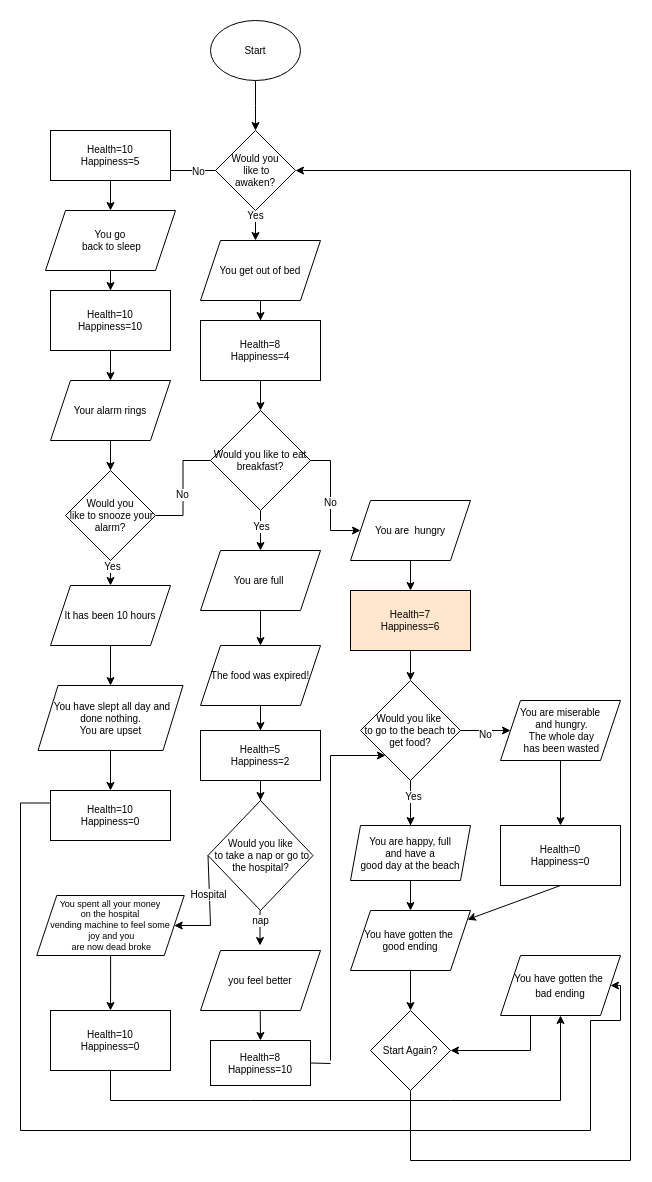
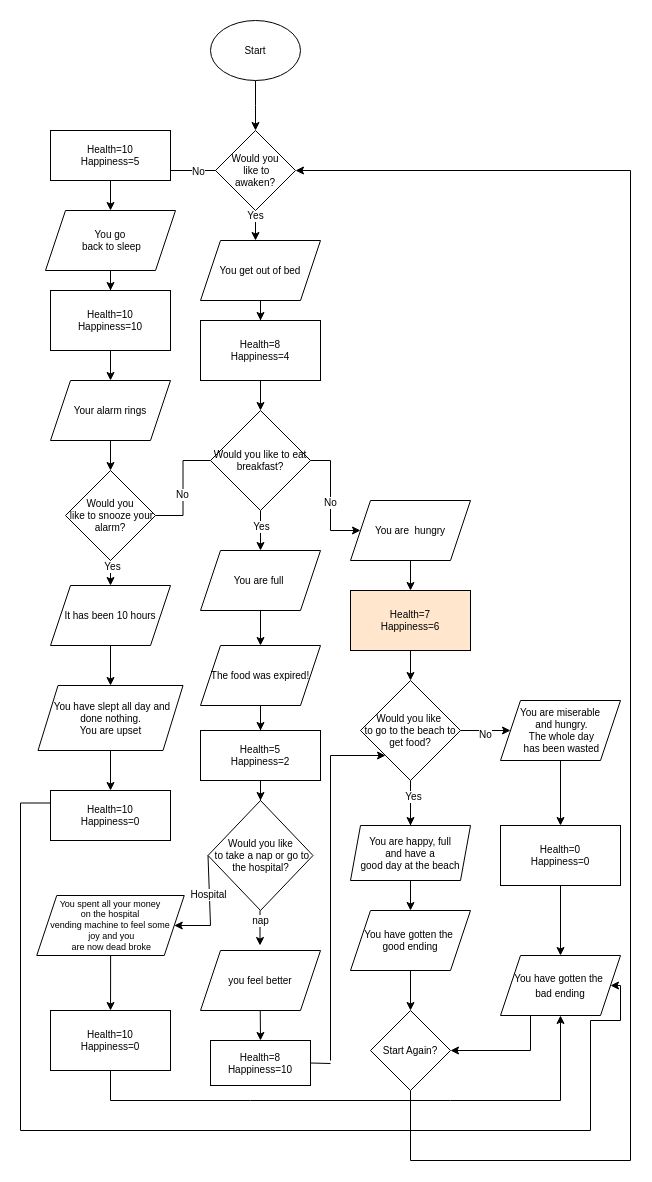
(517, 901) -> (561, 917)
